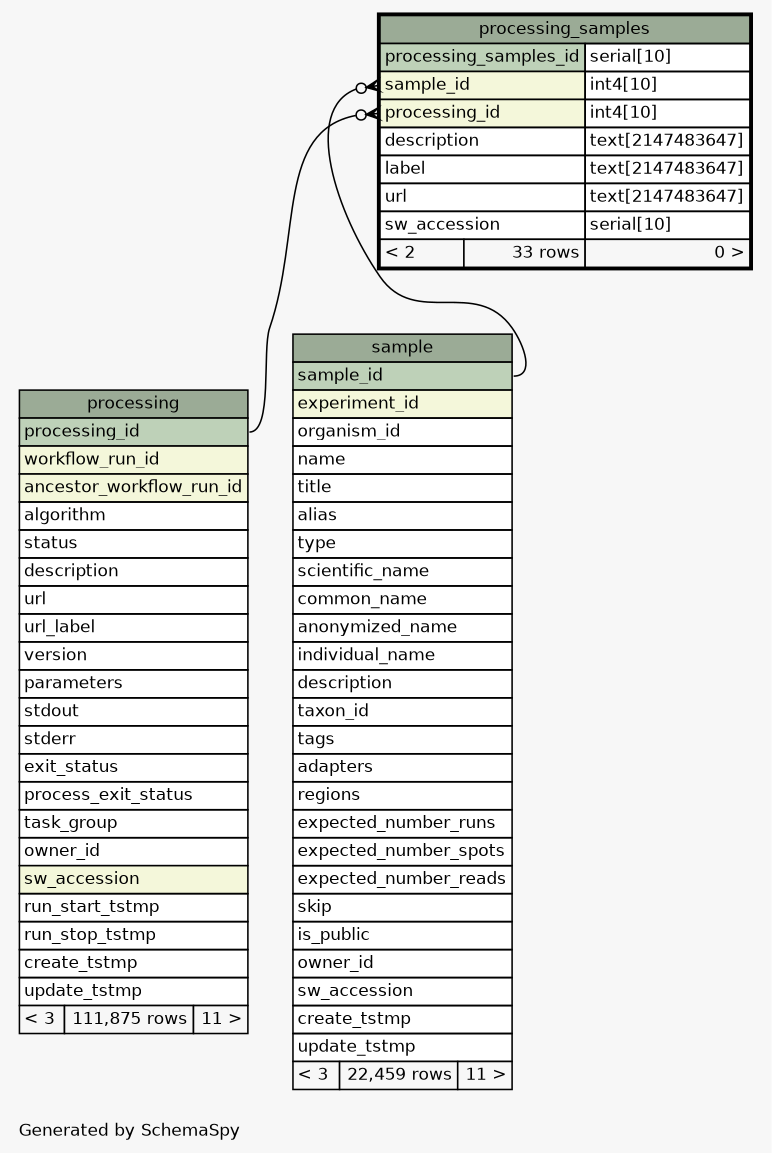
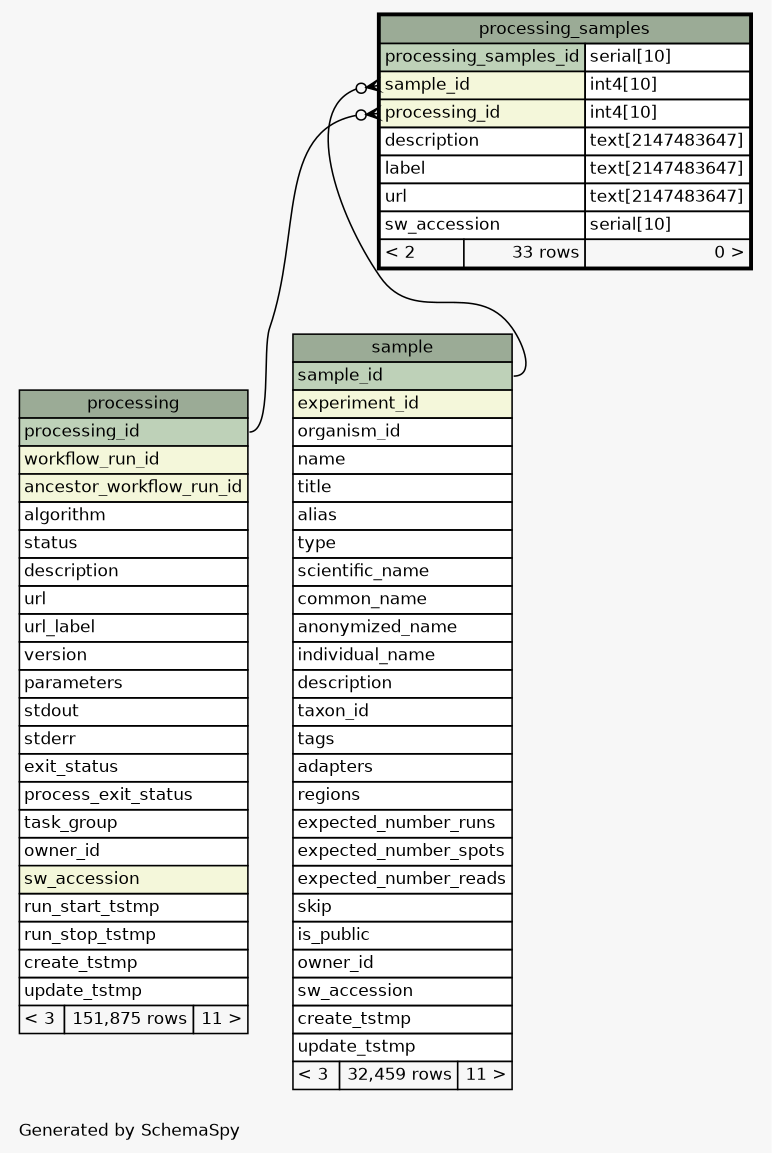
(131, 1019) -> (131, 1019)
(400, 1075) -> (400, 1075)
